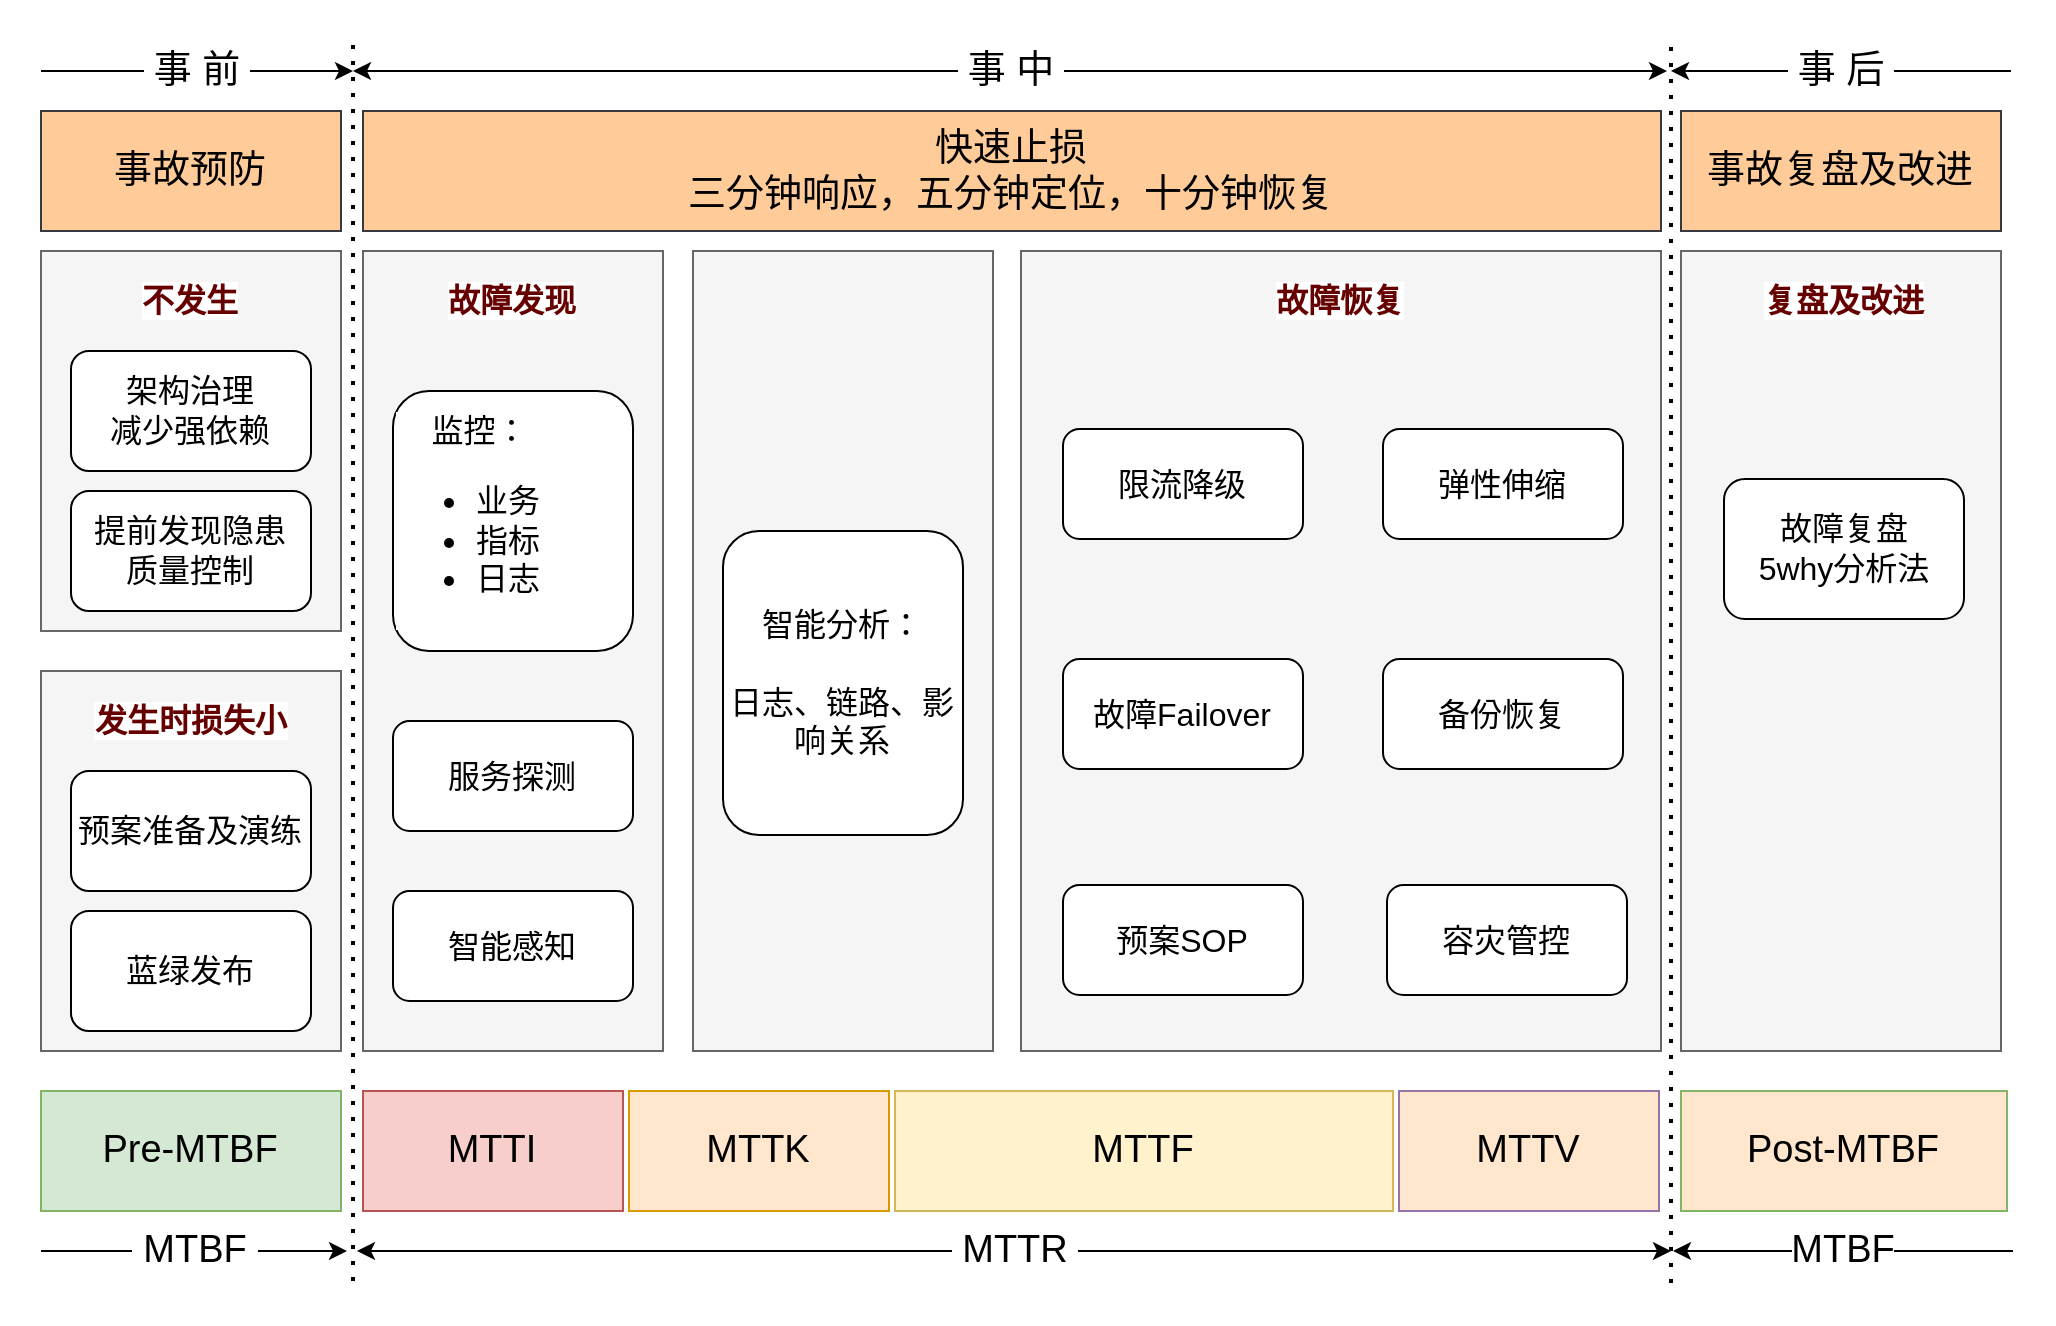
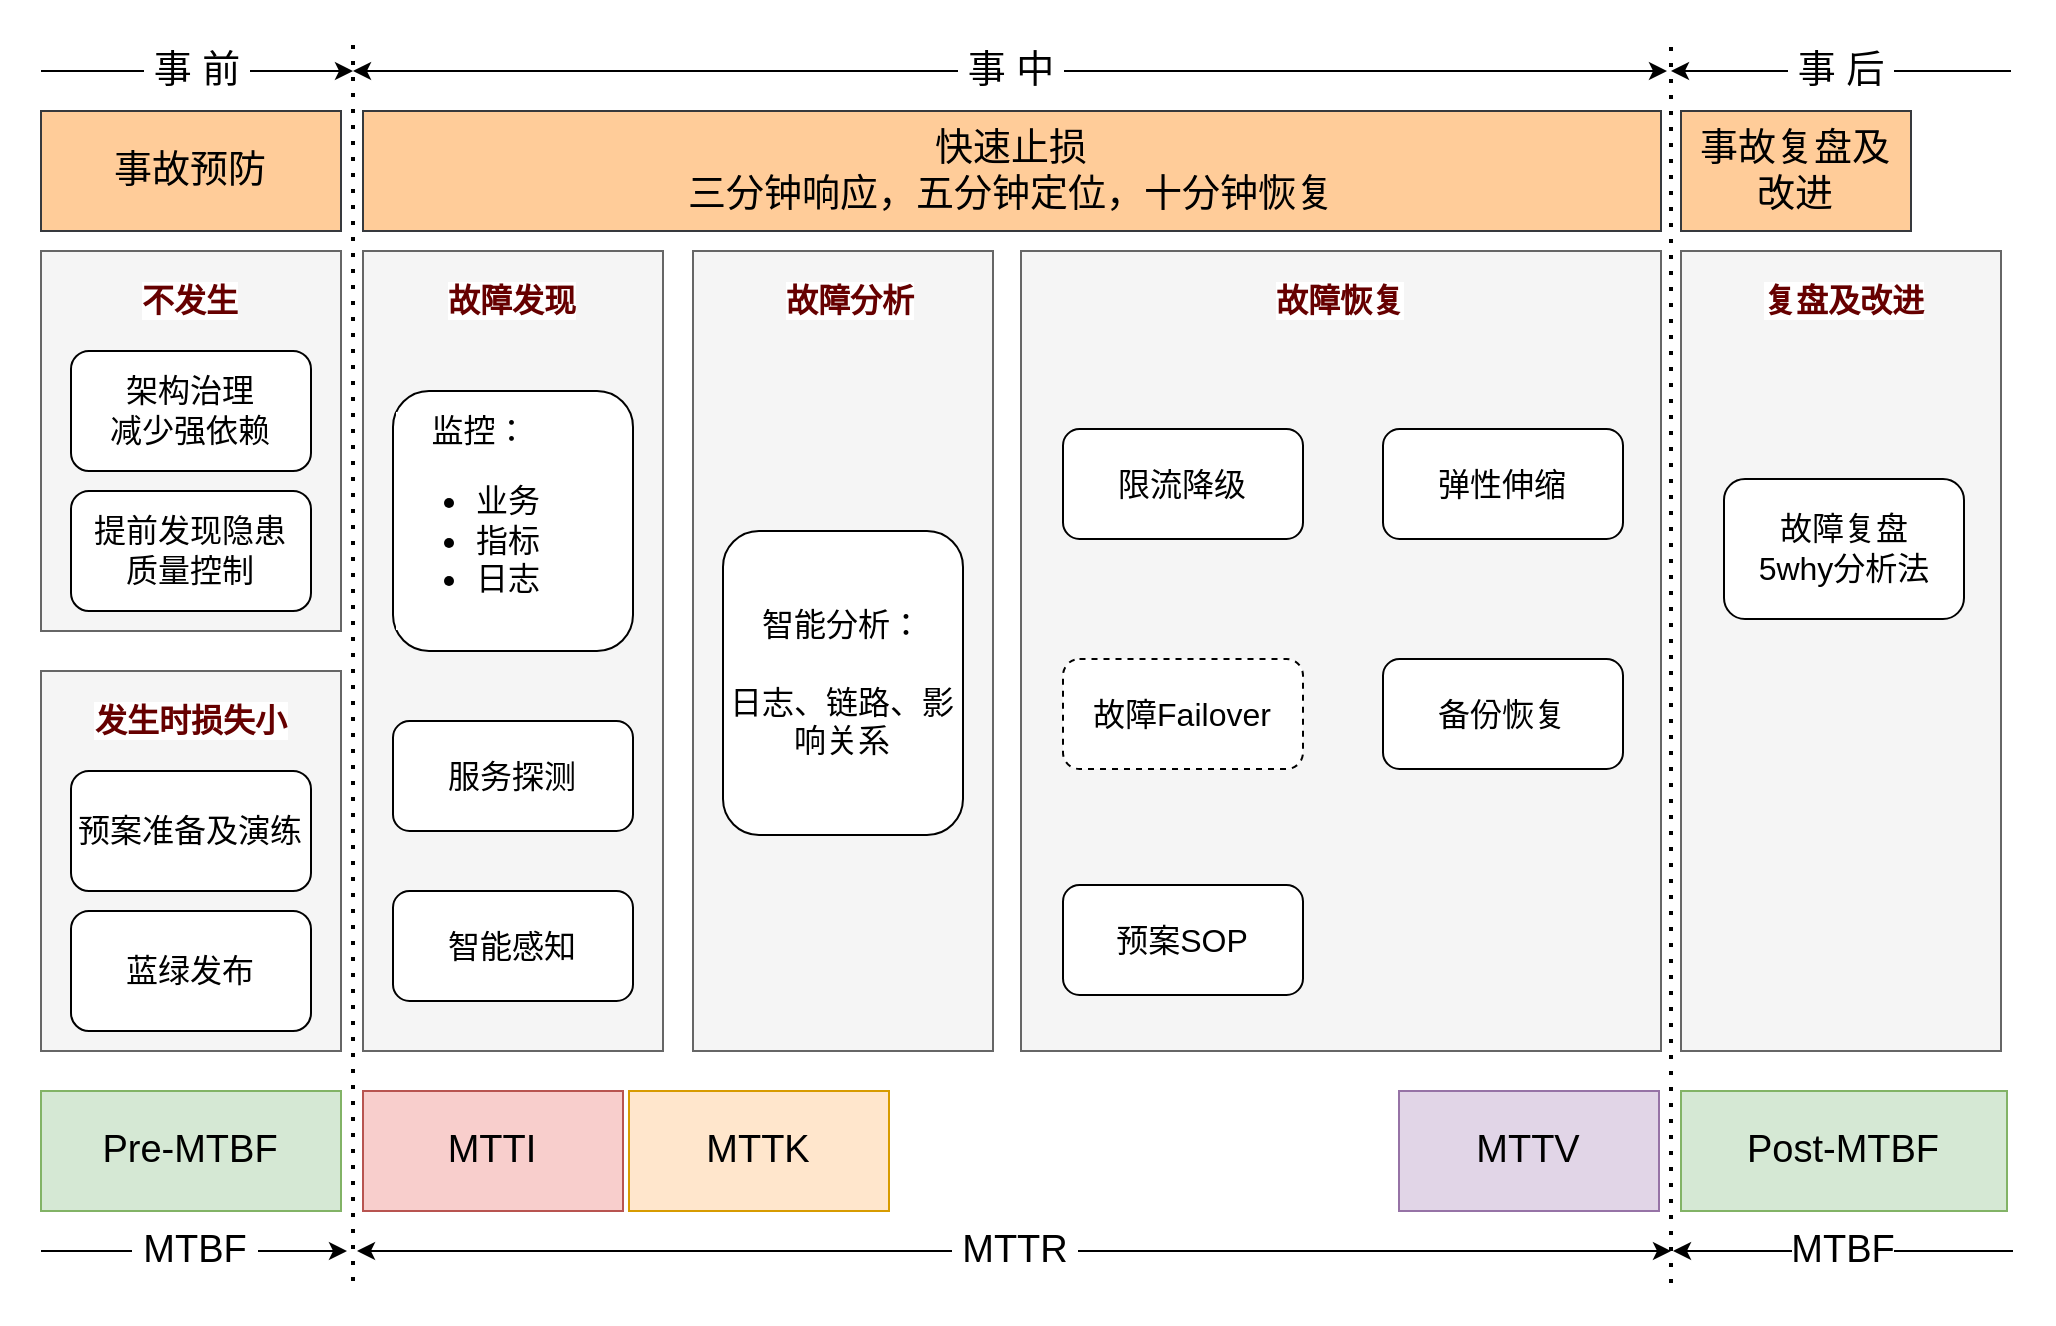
(1841, 171) -> (1796, 171)
none -> (851, 301)
(1183, 714) -> (1183, 714)
(1507, 940) -> none
(1144, 1151) -> none
(1529, 1151) -> (1529, 1151)
(1844, 1151) -> (1844, 1151)
